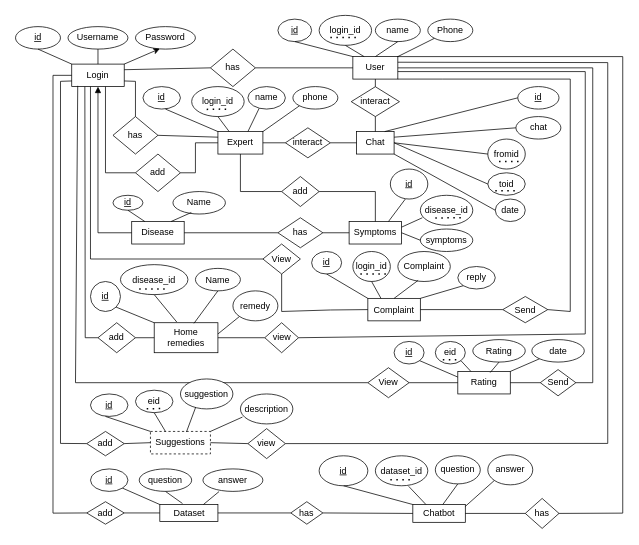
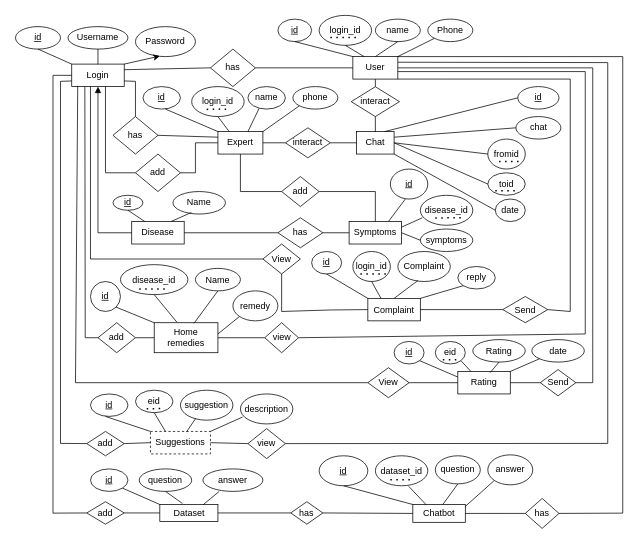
(165, 38) -> (165, 42)
(207, 394) -> (207, 405)
